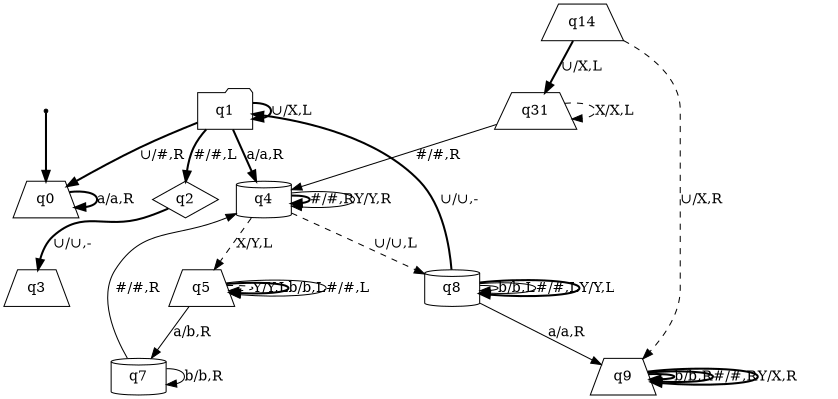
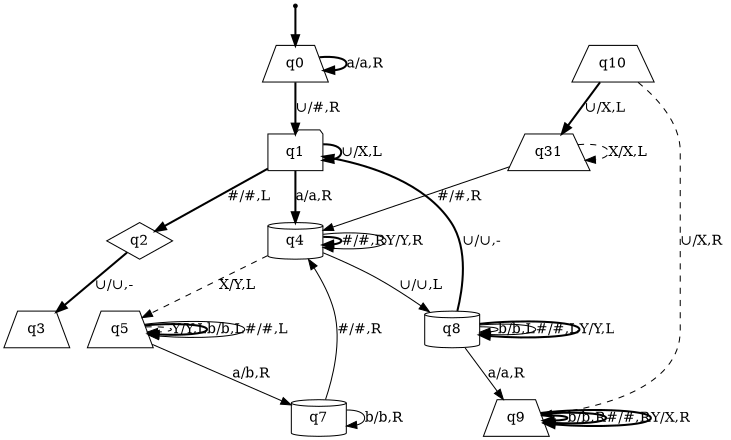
(583, 22) -> (613, 64)
(136, 150) -> (295, 103)
(353, 241) -> (374, 276)
